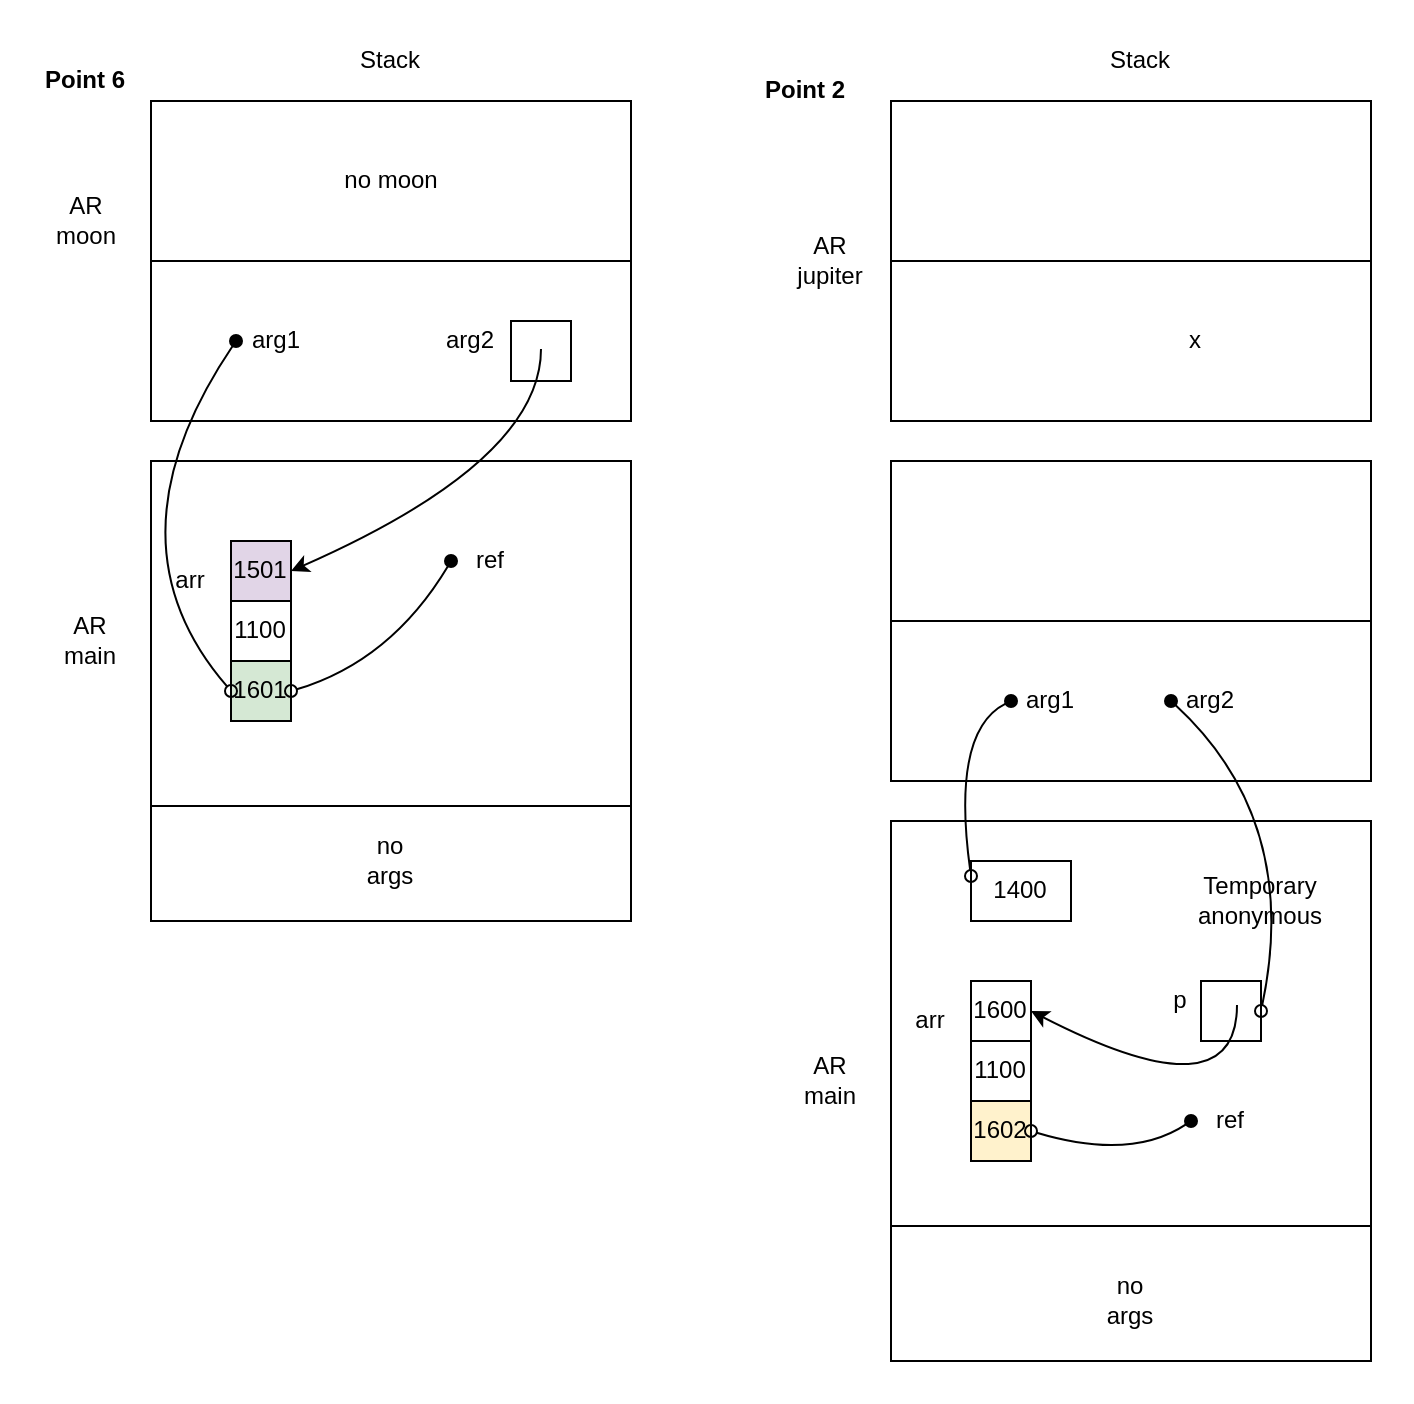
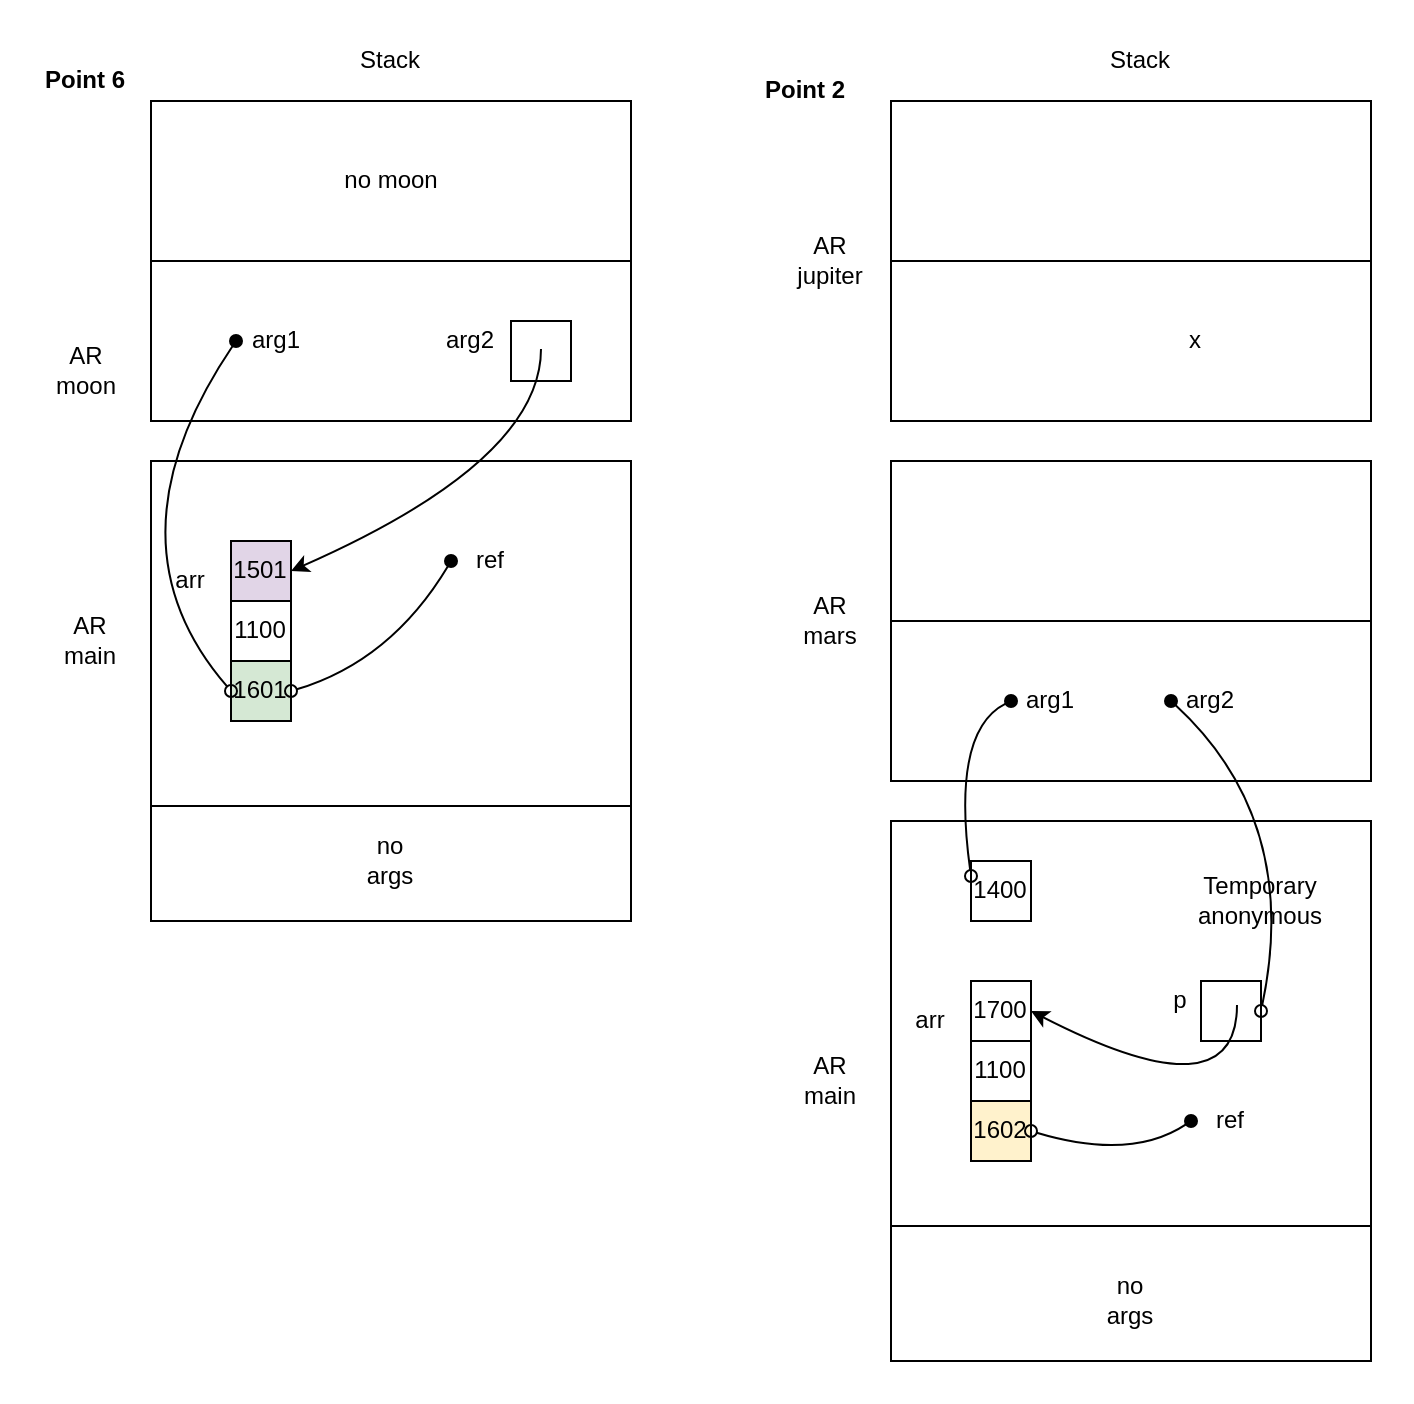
(86, 221) -> (86, 371)
none -> (831, 621)
(1021, 891) -> (1001, 891)
(1001, 1011) -> (1001, 1011)
